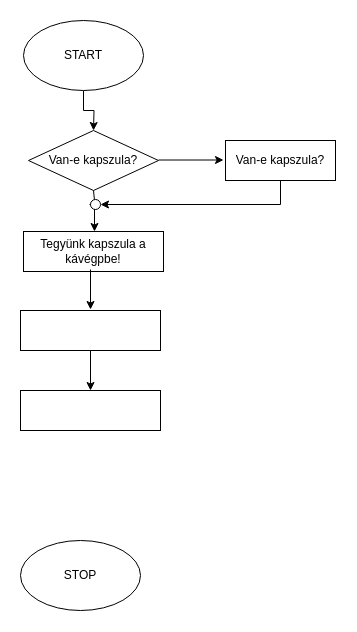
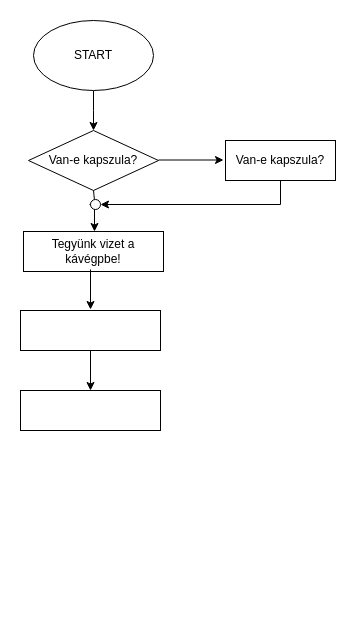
(84, 56) -> (94, 56)
(94, 252) -> (94, 252)
(81, 576) -> none
